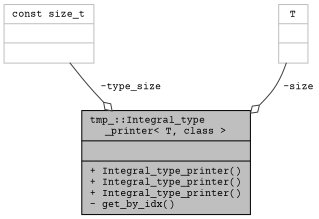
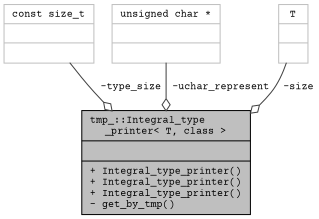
none -> (166, 34)
(133, 204) -> (133, 204)
